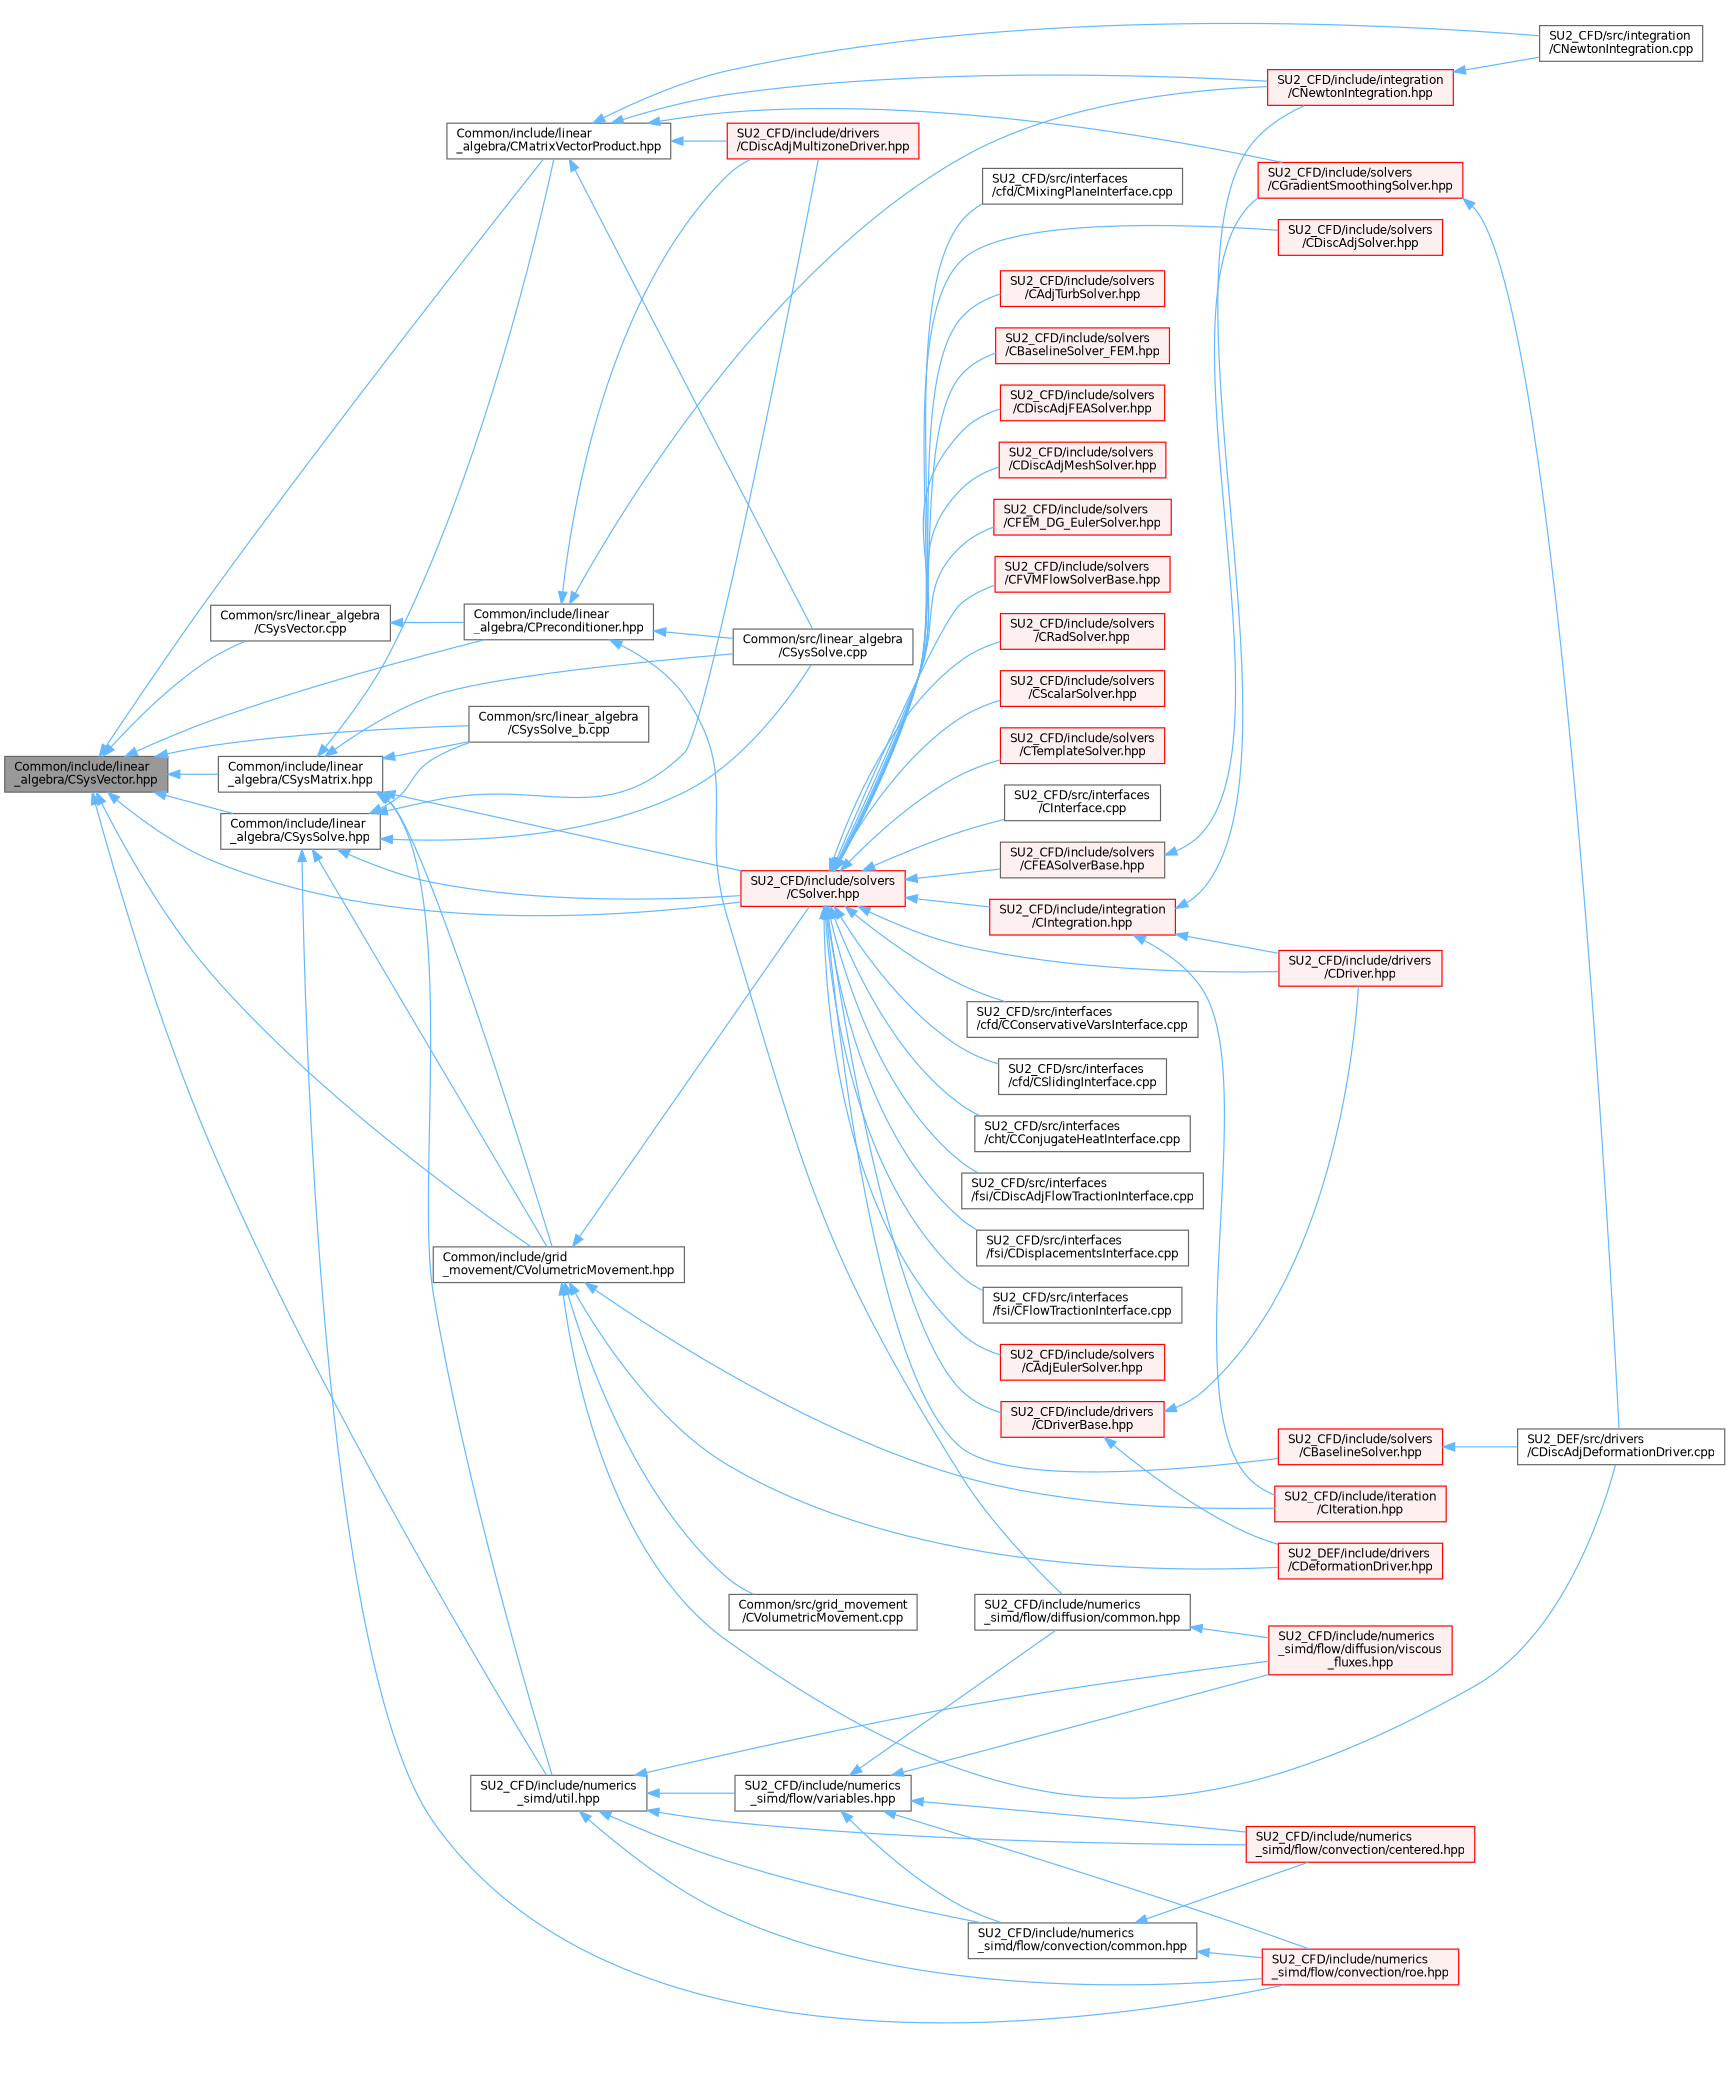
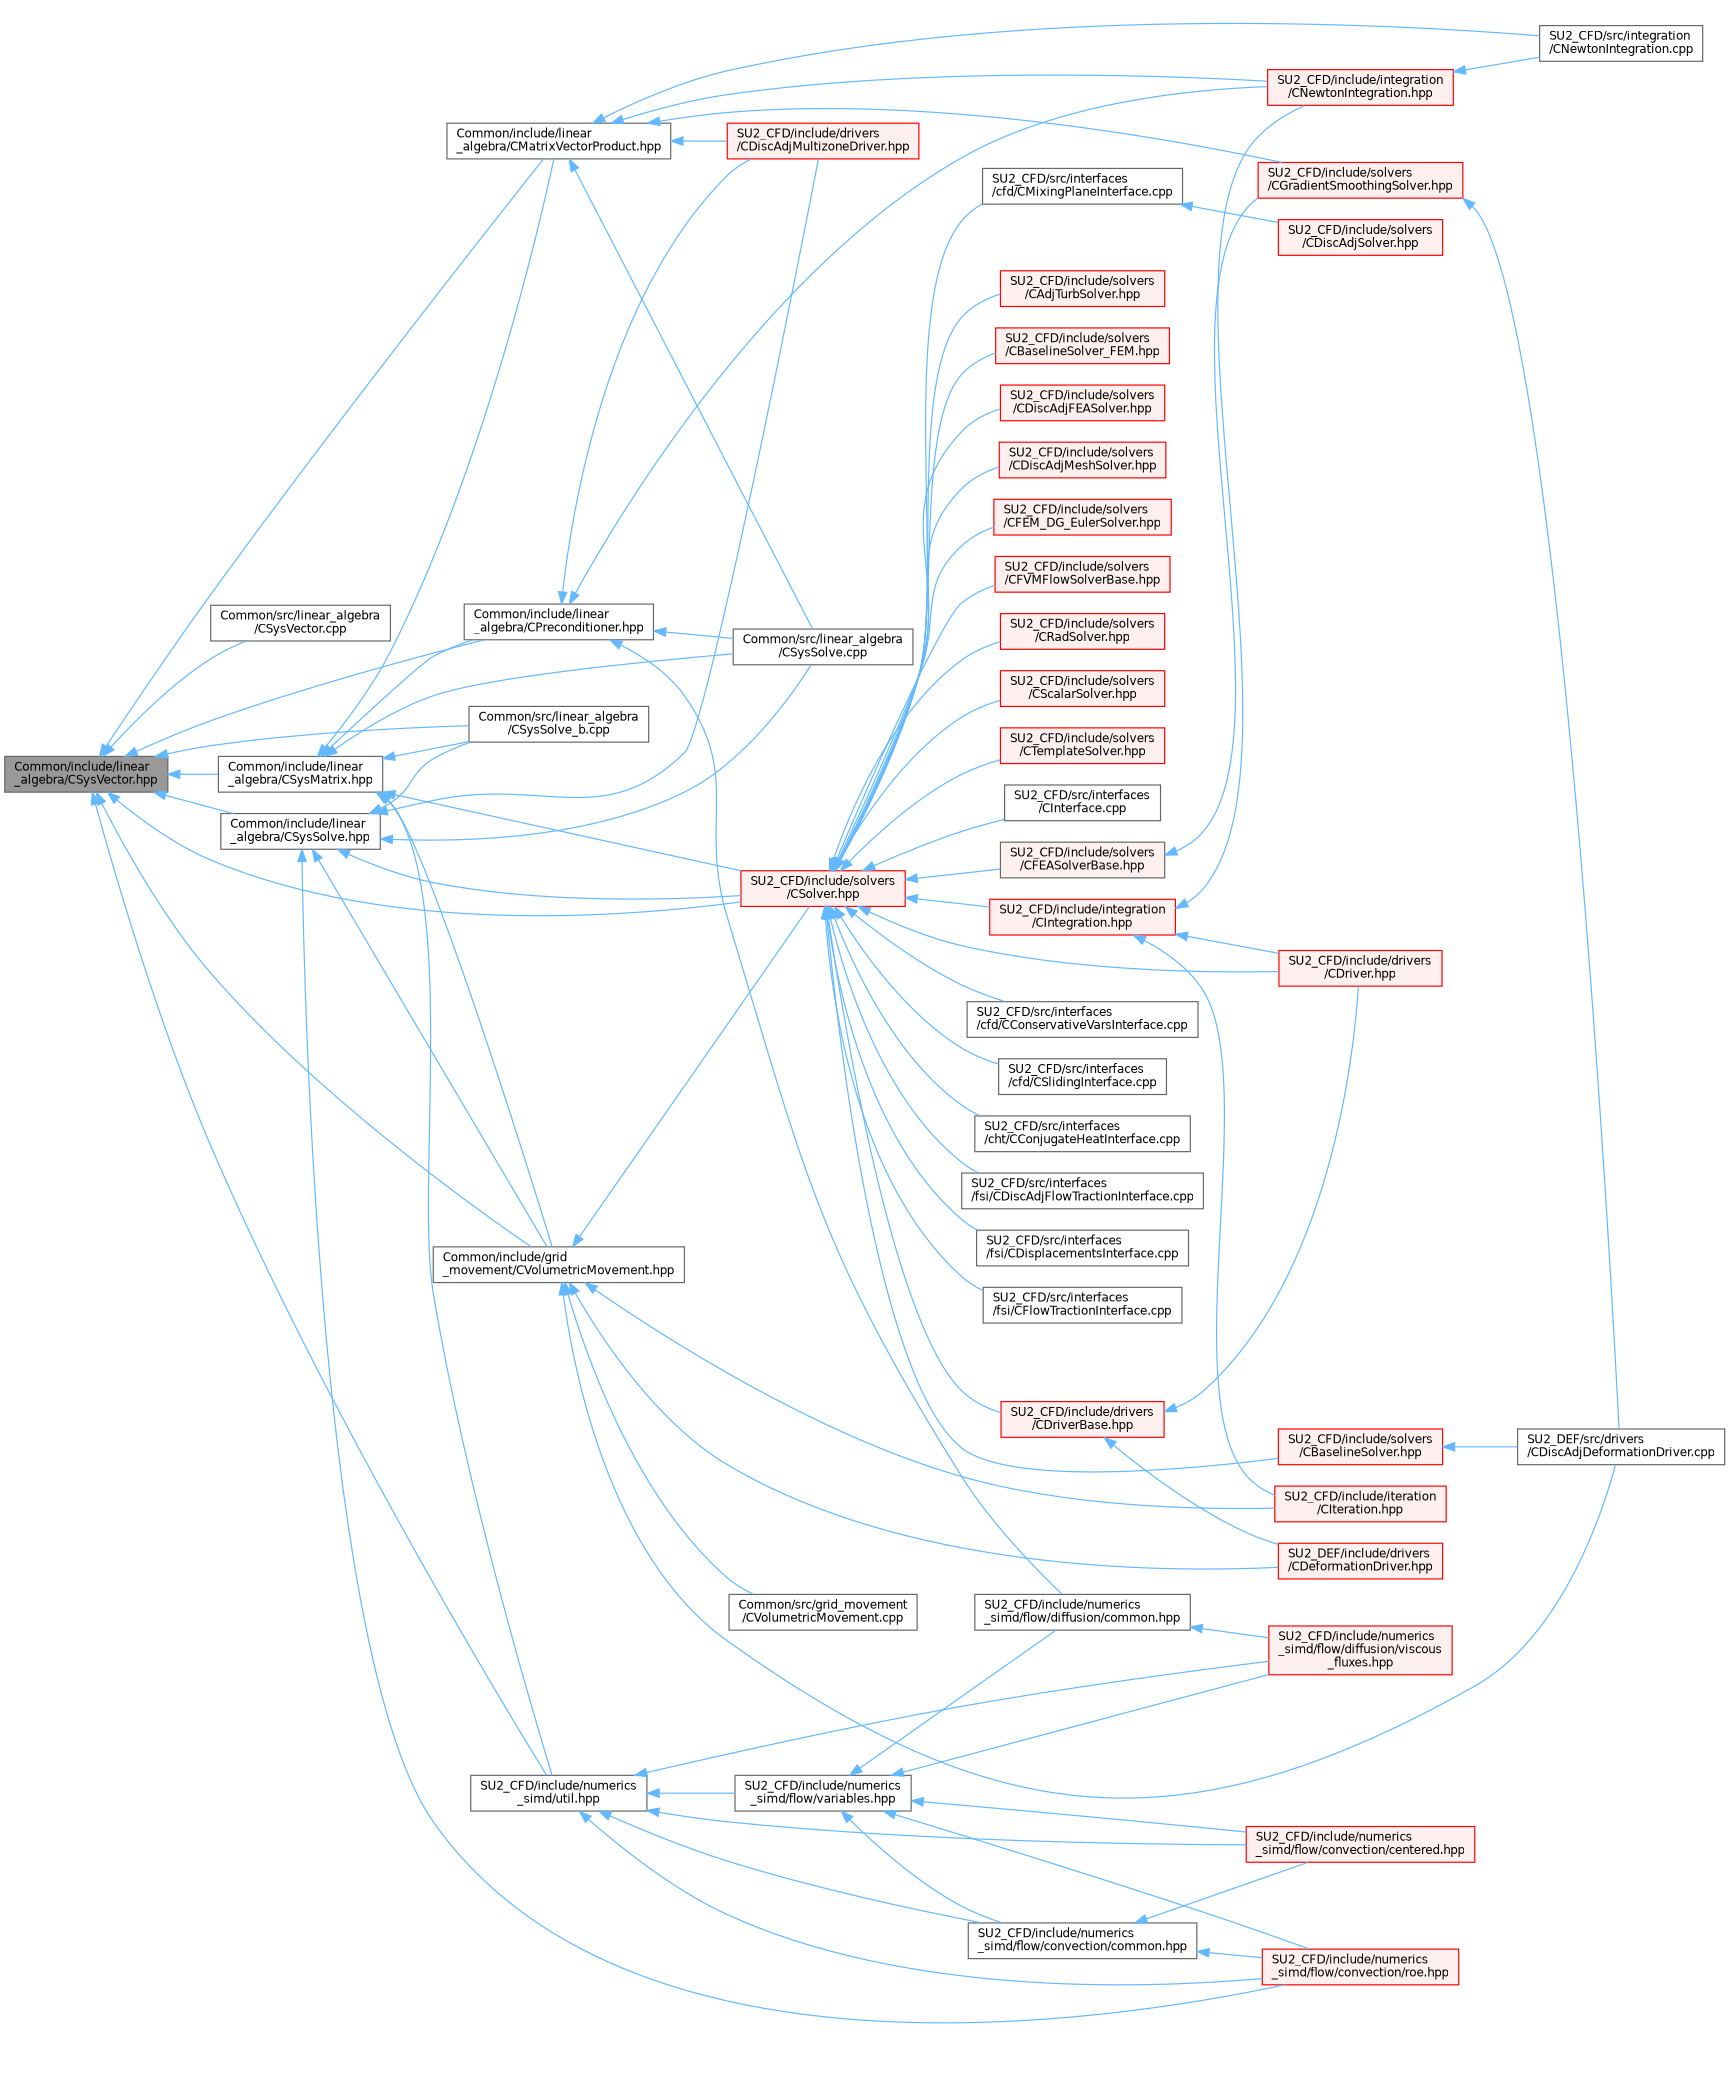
(945, 288) -> (1235, 214)
(433, 623) -> (396, 687)
(1083, 1362) -> none
